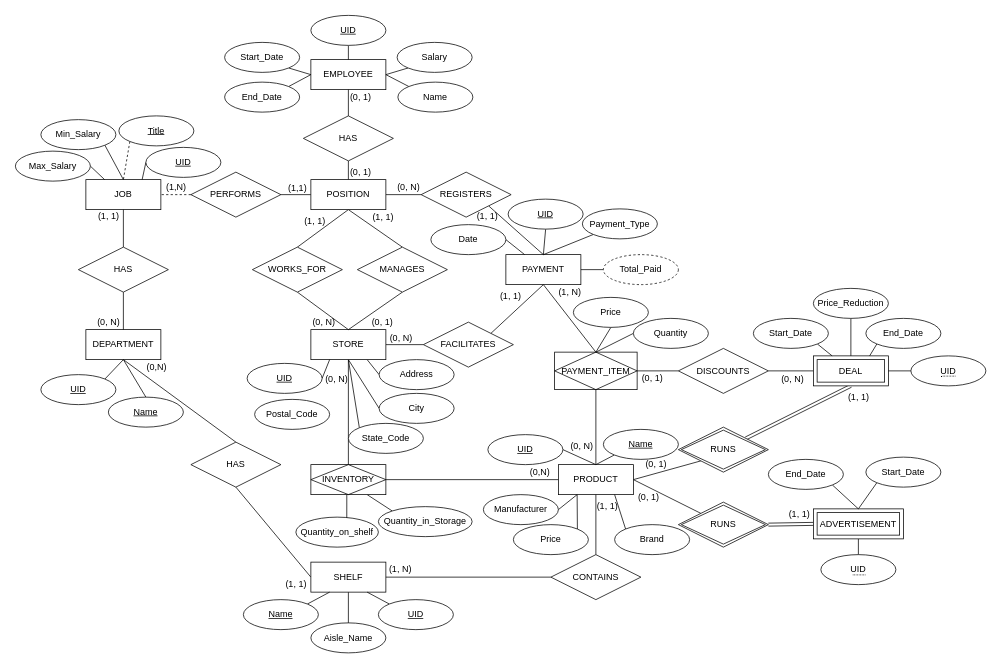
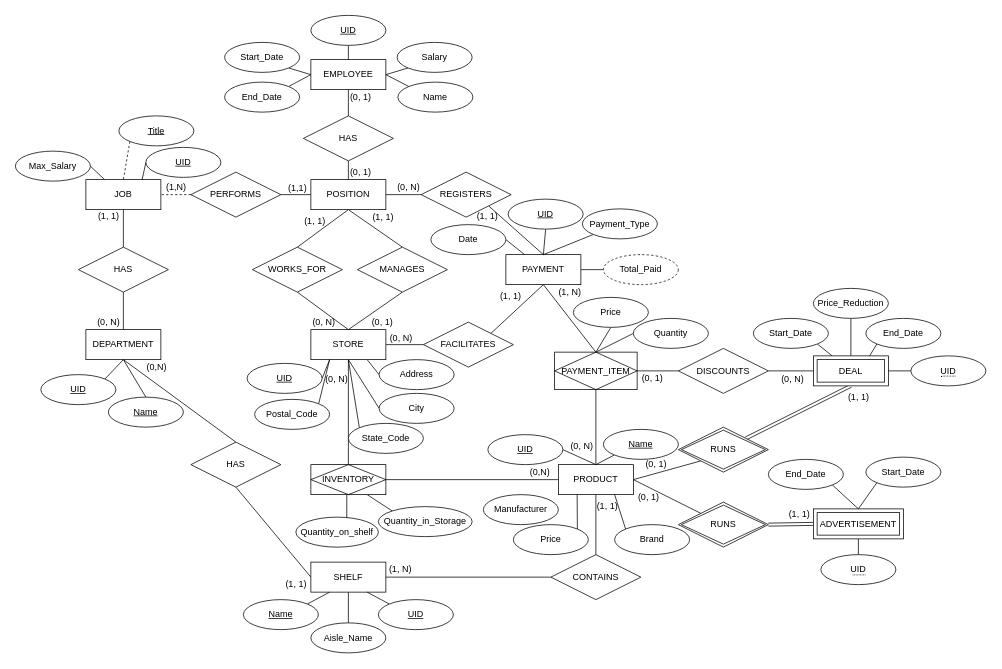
(78, 135) -> none
(114, 162) -> none
none -> (324, 384)
(566, 503) -> none
